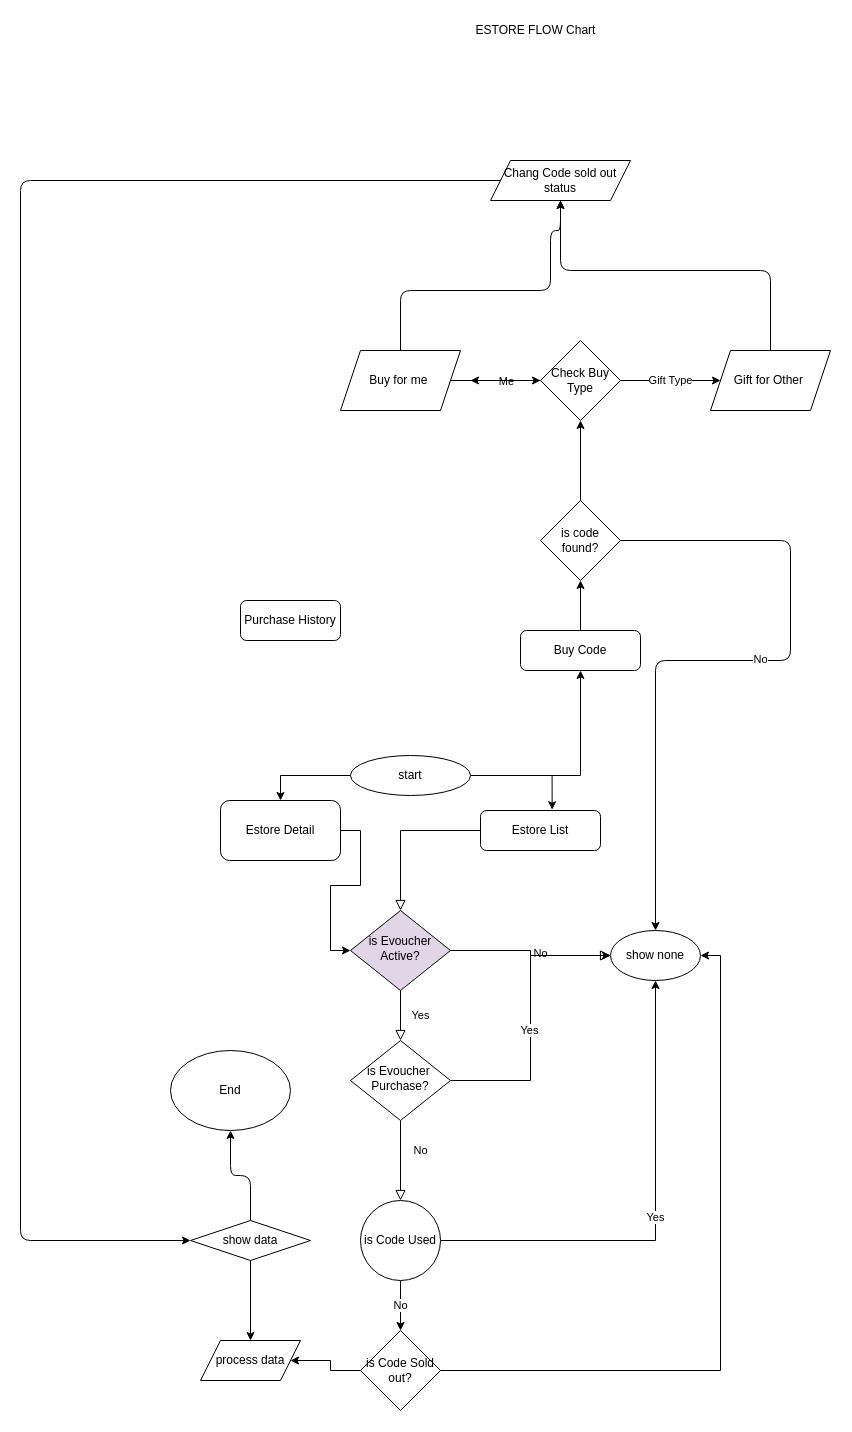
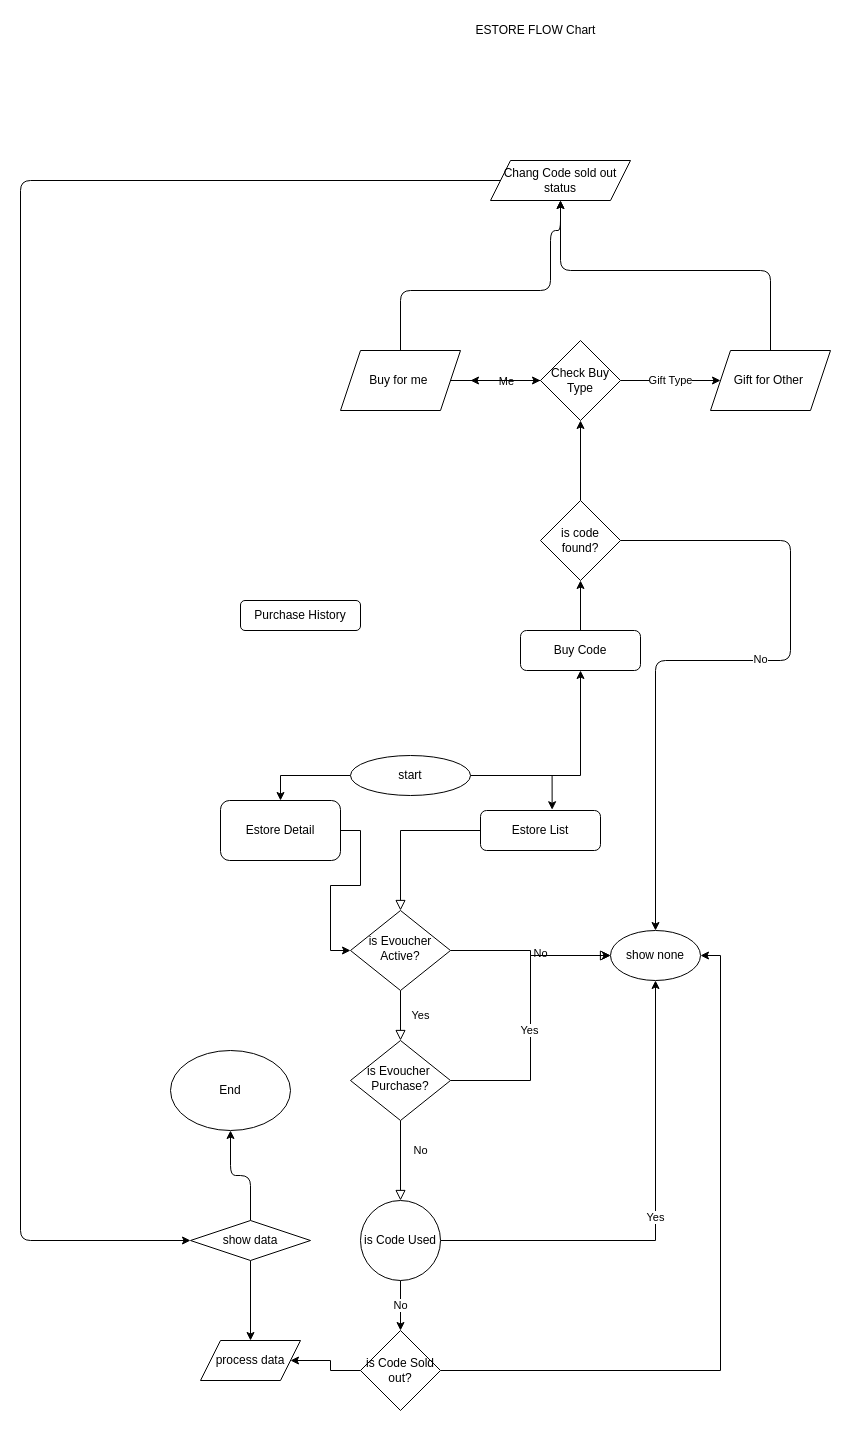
(291, 621) -> (301, 616)
(401, 951) -> (401, 951)
